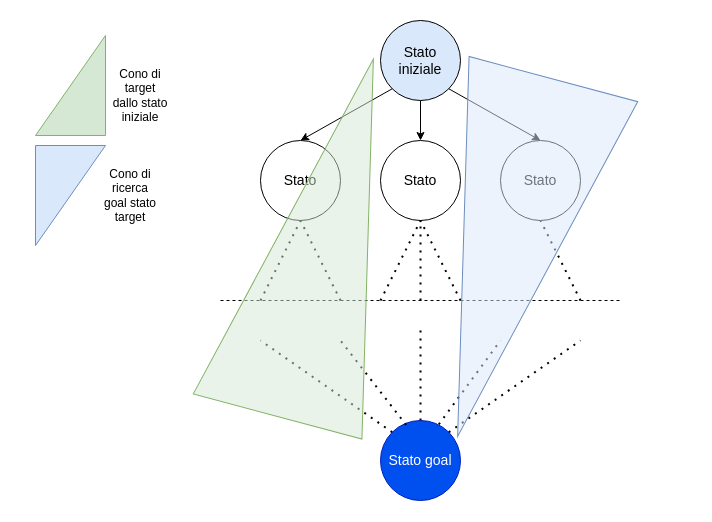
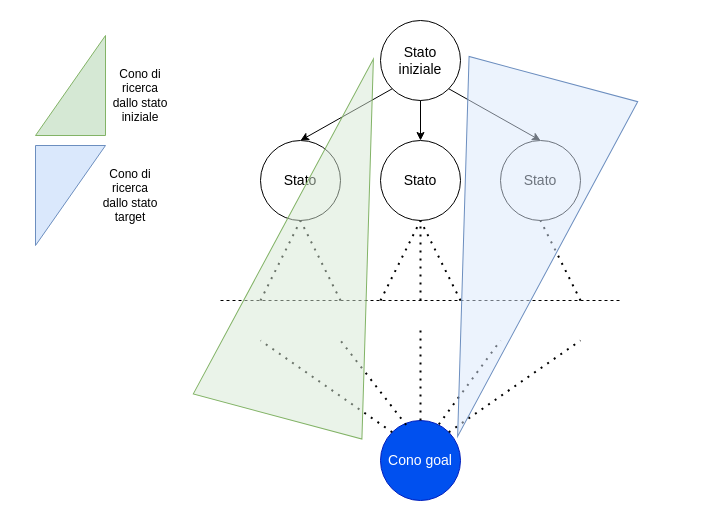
(421, 61) -> (421, 61)
(141, 96) -> (141, 96)
(131, 196) -> (131, 196)
(421, 461) -> (421, 461)
